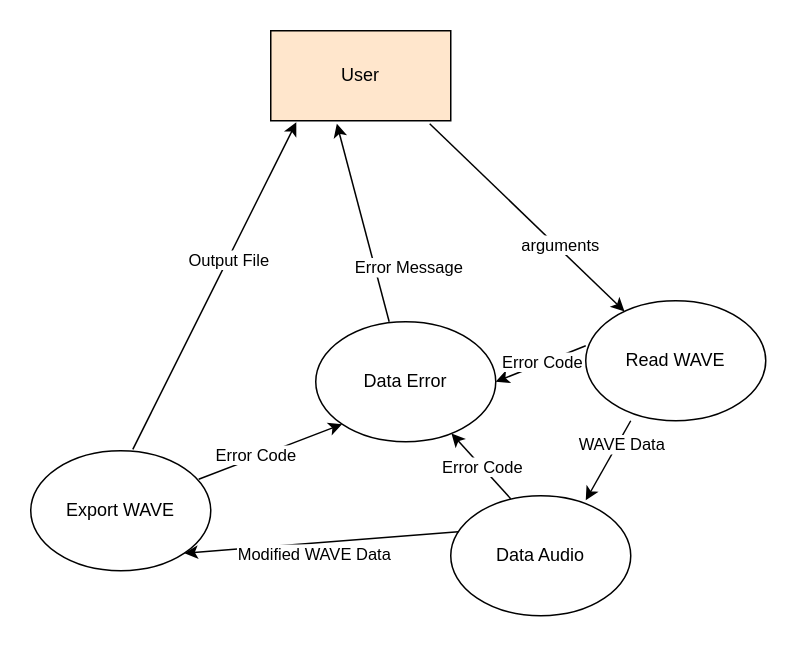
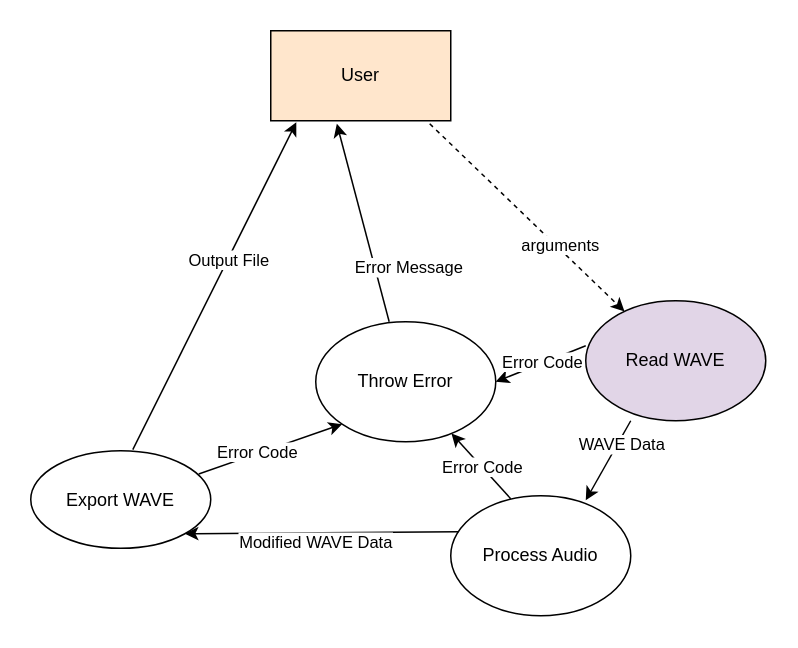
(488, 180) -> (488, 180)
(676, 361) -> (676, 361)
(406, 382) -> (406, 382)
(121, 511) -> (121, 500)
(541, 556) -> (541, 556)
